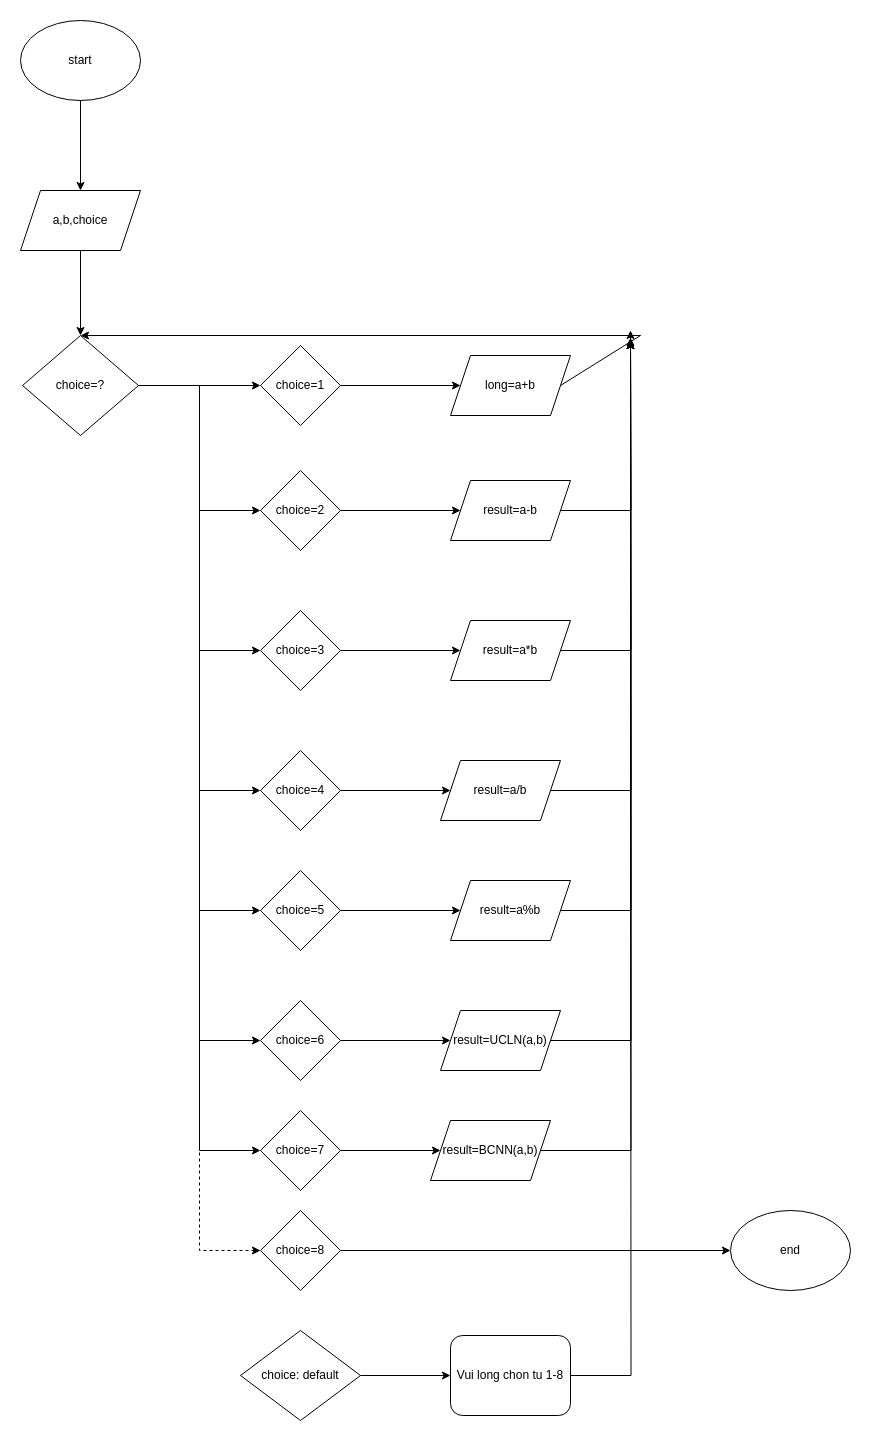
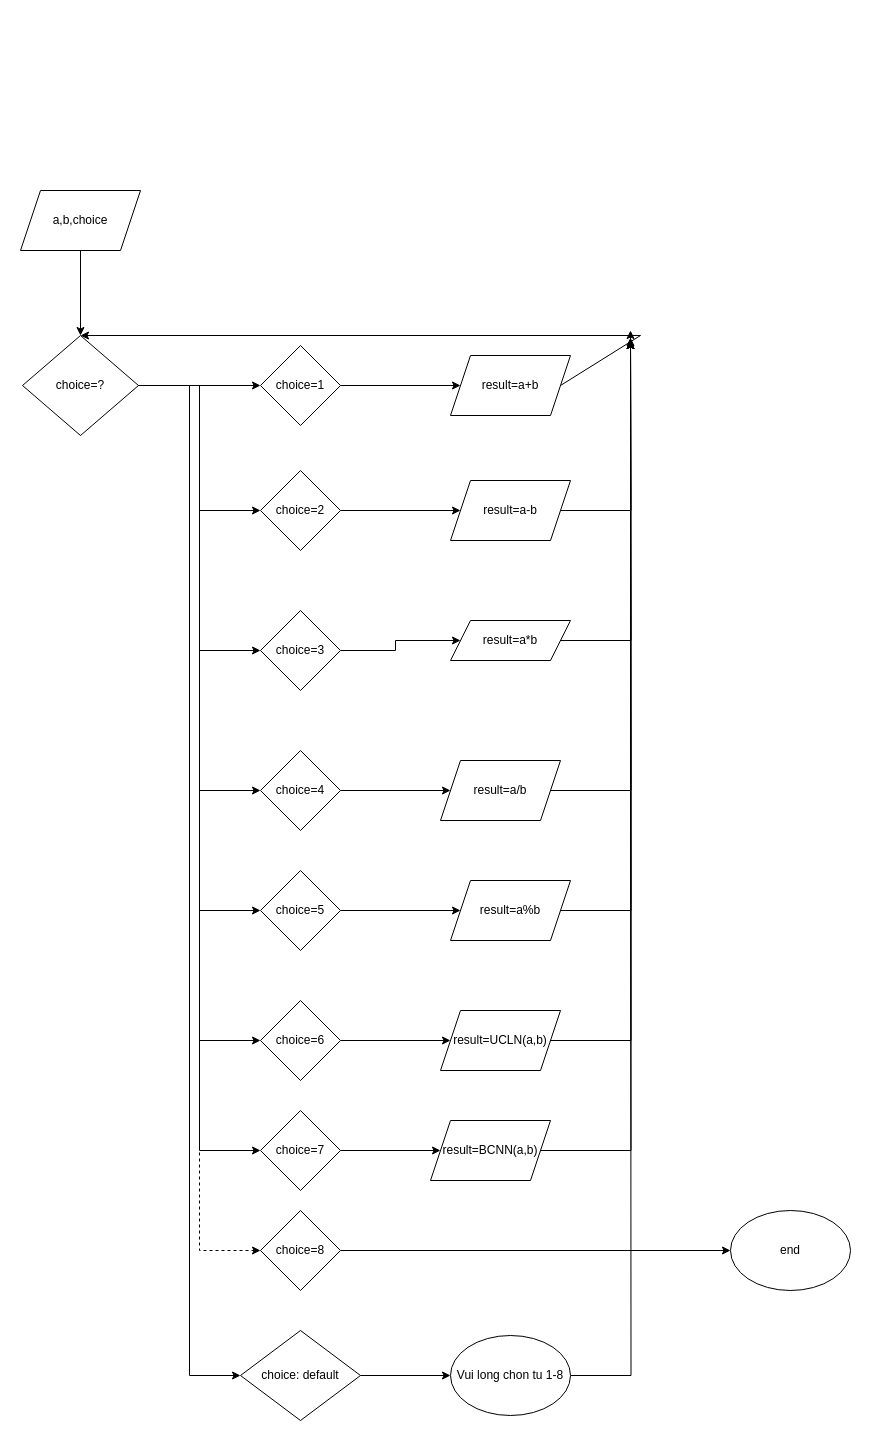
(81, 61) -> none
(81, 142) -> none
(511, 386) -> (511, 386)
(511, 651) -> (511, 641)
none -> (190, 904)
(511, 1376) -> (511, 1376)
